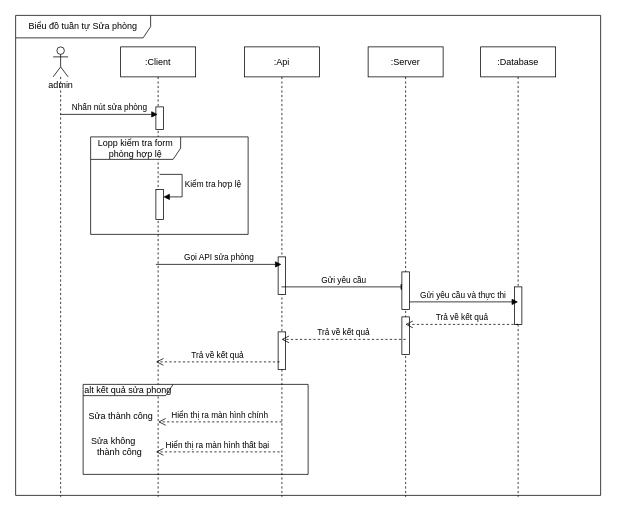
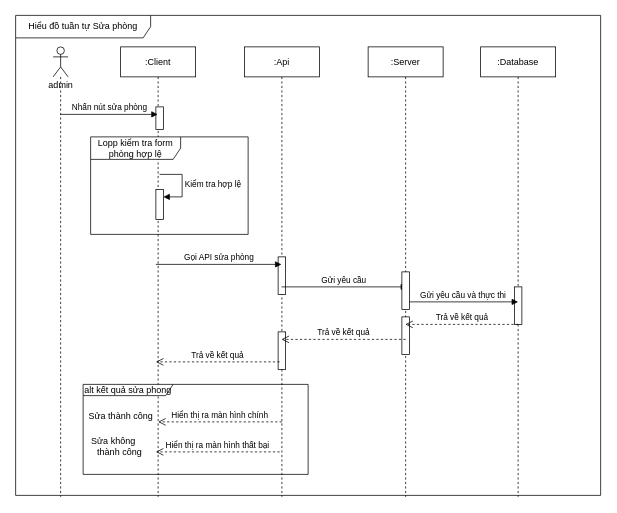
(83, 27) -> (83, 27)
